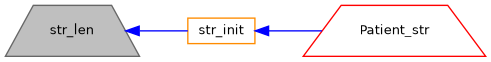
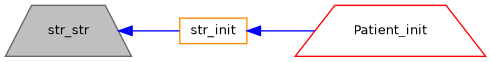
(72, 31) -> (68, 31)
(394, 31) -> (390, 31)
